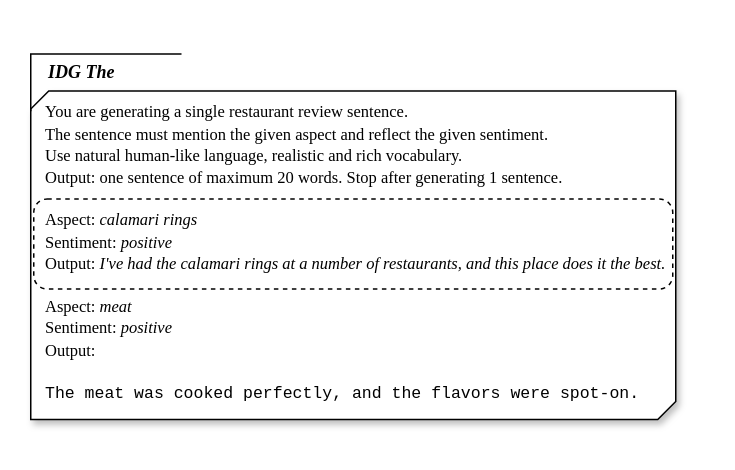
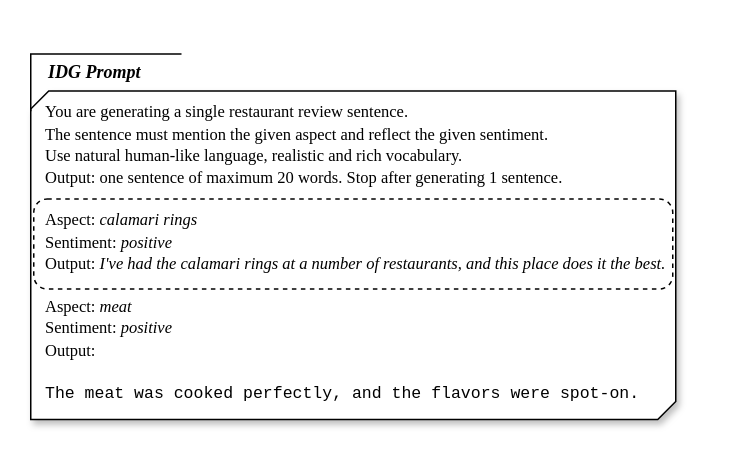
(82, 73) -> (97, 73)
